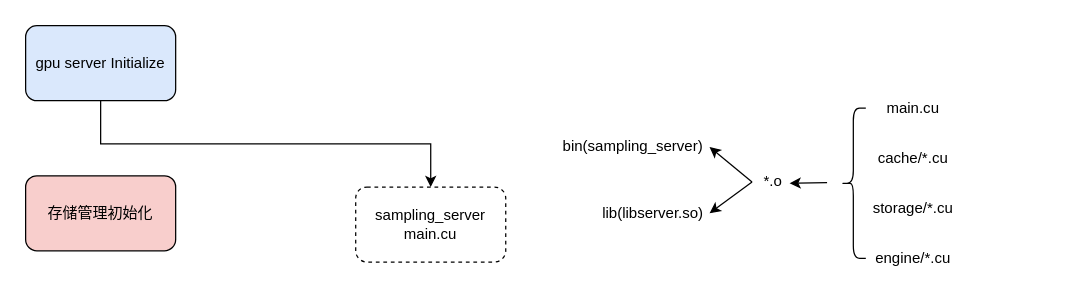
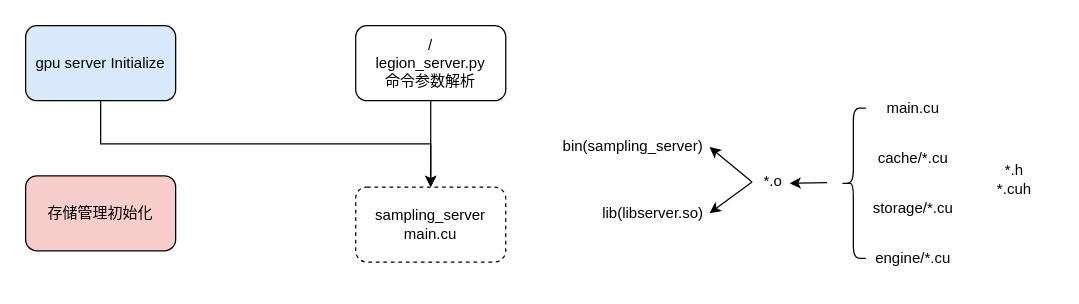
none -> (431, 63)
none -> (431, 121)
none -> (1014, 179)
